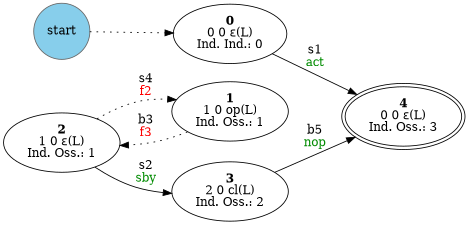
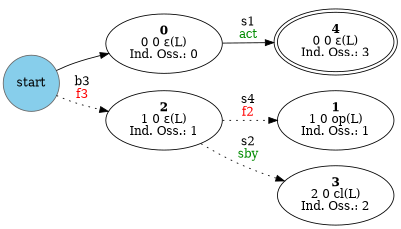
(127, 32) -> (78, 62)
(230, 45) -> (164, 55)
(159, 141) -> (78, 104)
(311, 156) -> none
(127, 184) -> (238, 163)
